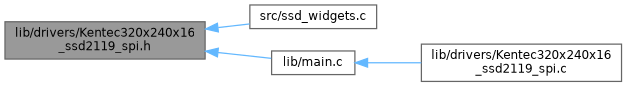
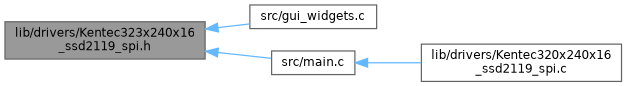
(313, 17) -> (313, 17)
(105, 40) -> (105, 40)
(313, 63) -> (313, 63)
